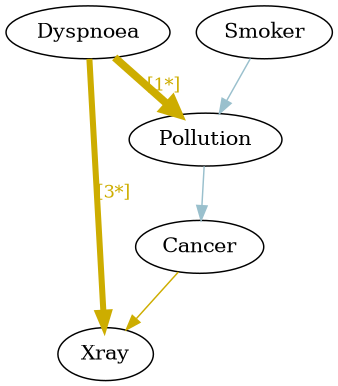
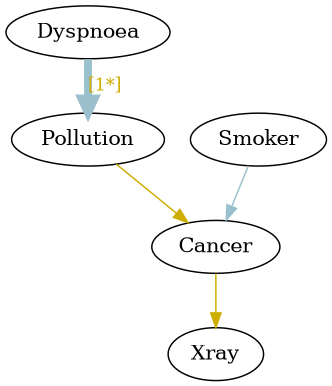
(239, 80) -> (240, 186)
(141, 81) -> (88, 79)
(96, 186) -> none
(203, 186) -> (146, 189)
